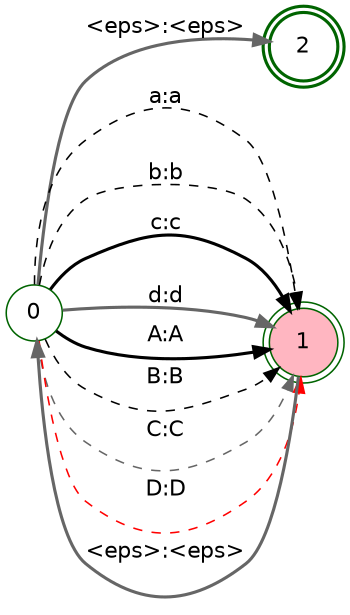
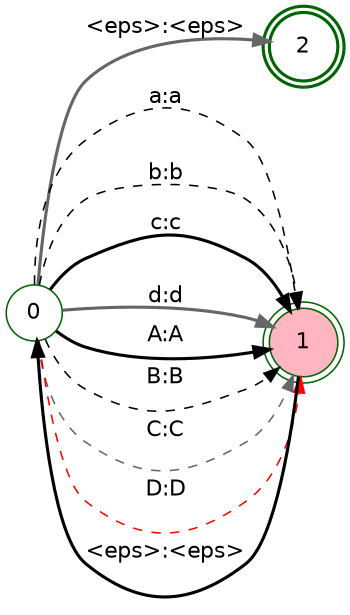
(156, 596) -> (156, 596)
